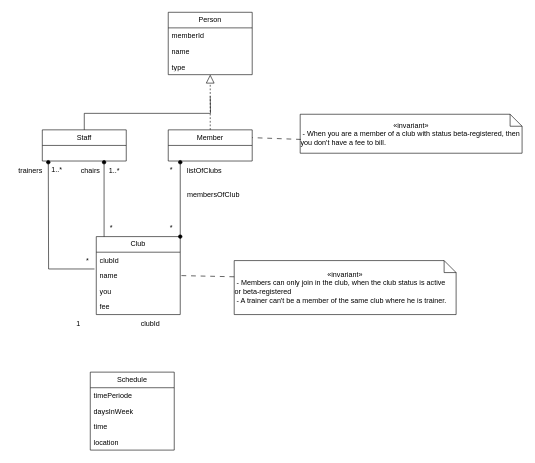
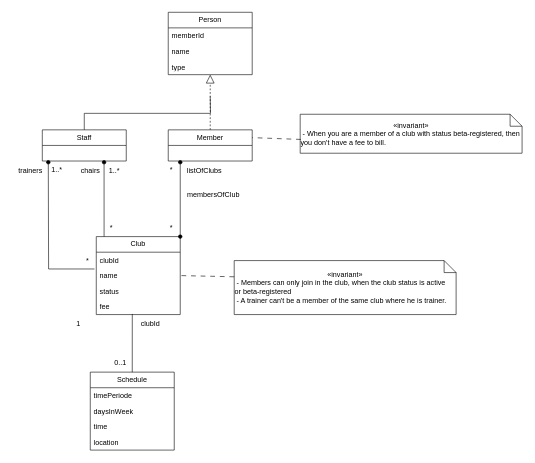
(106, 292) -> (112, 292)
none -> (132, 342)
none -> (120, 363)
